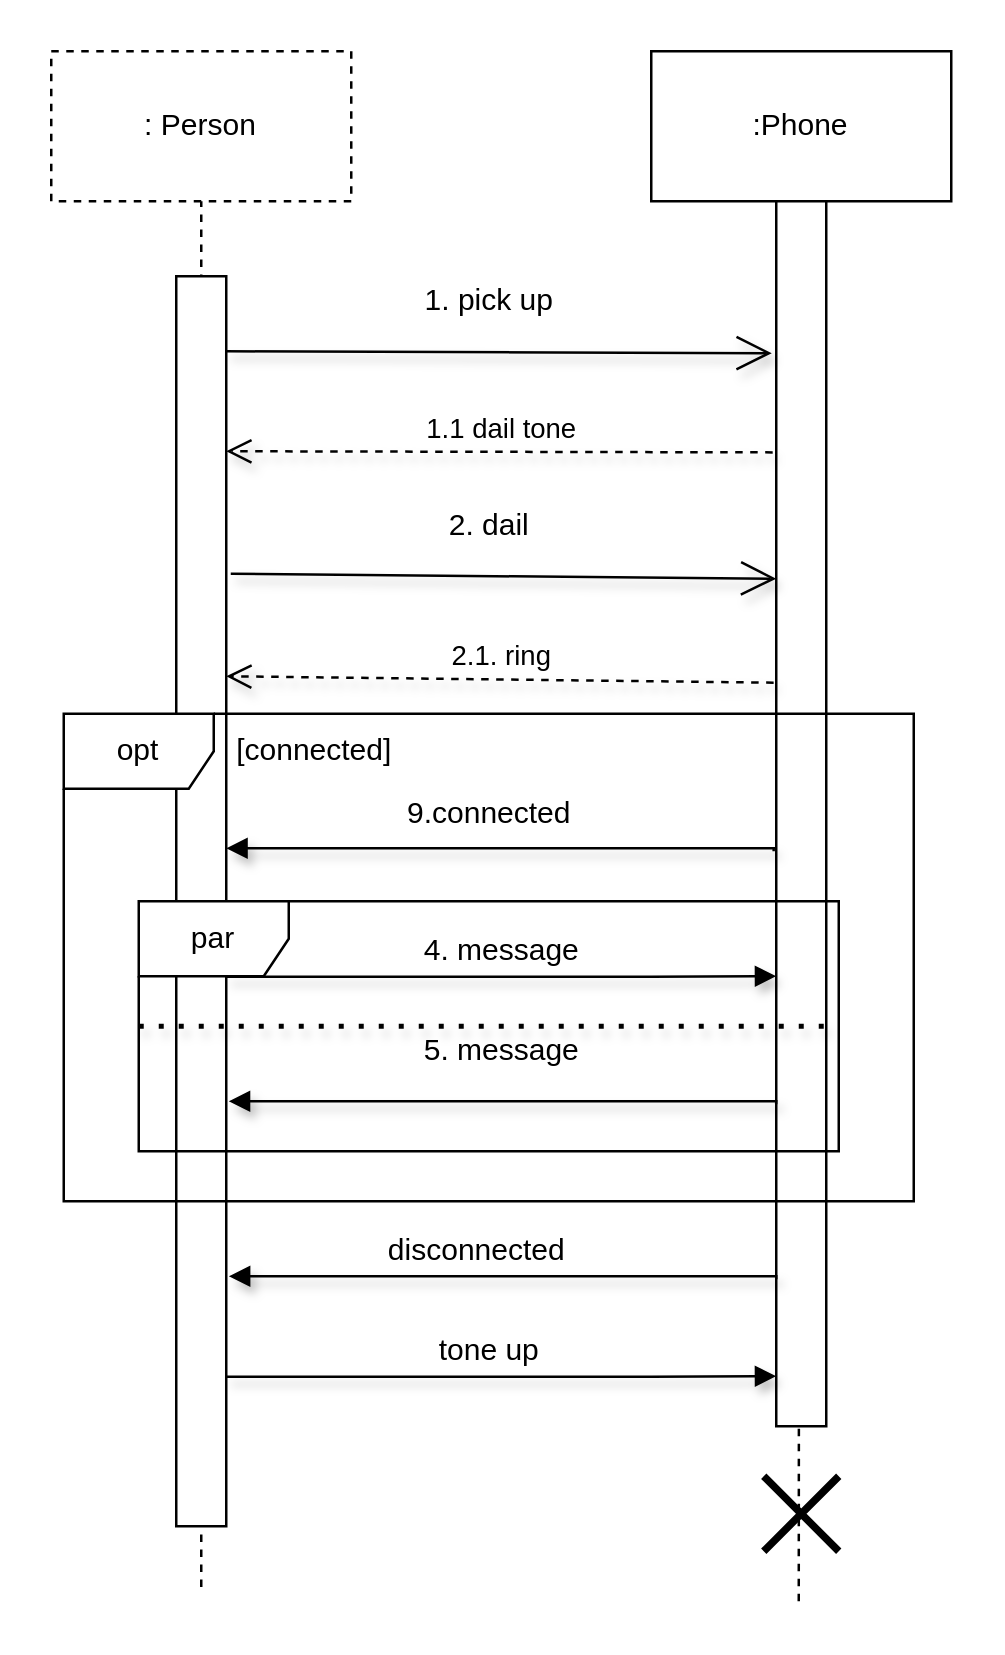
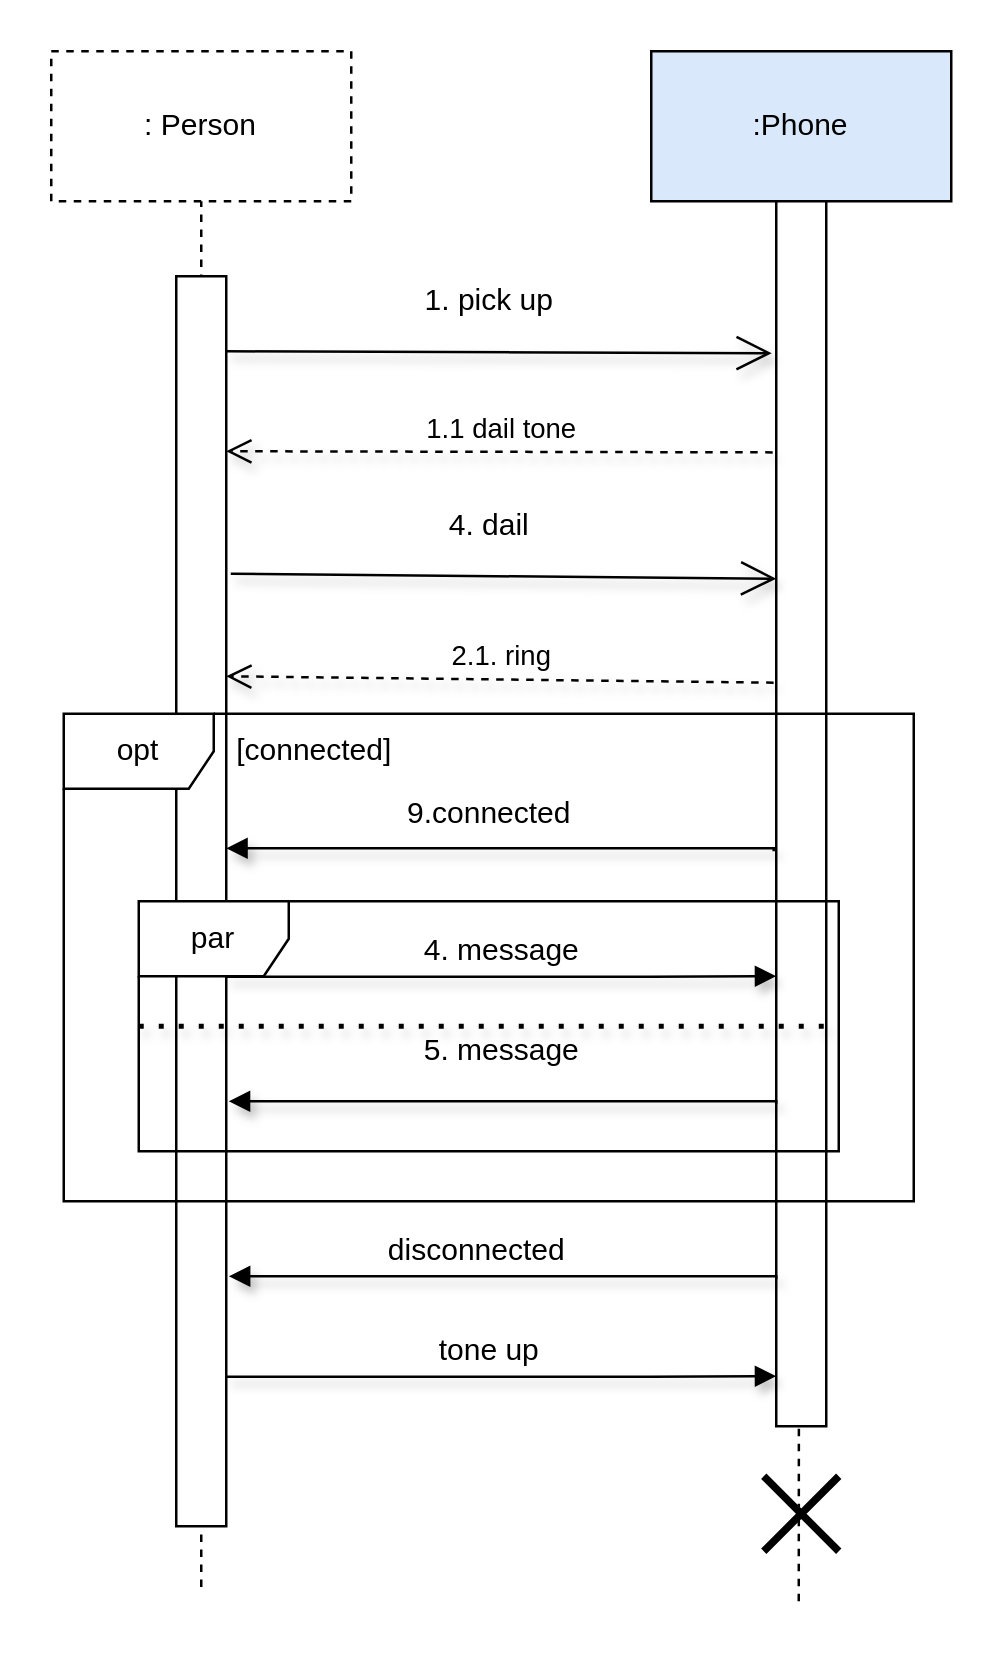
(801, 126) -> (801, 126)
(490, 526) -> (490, 526)
